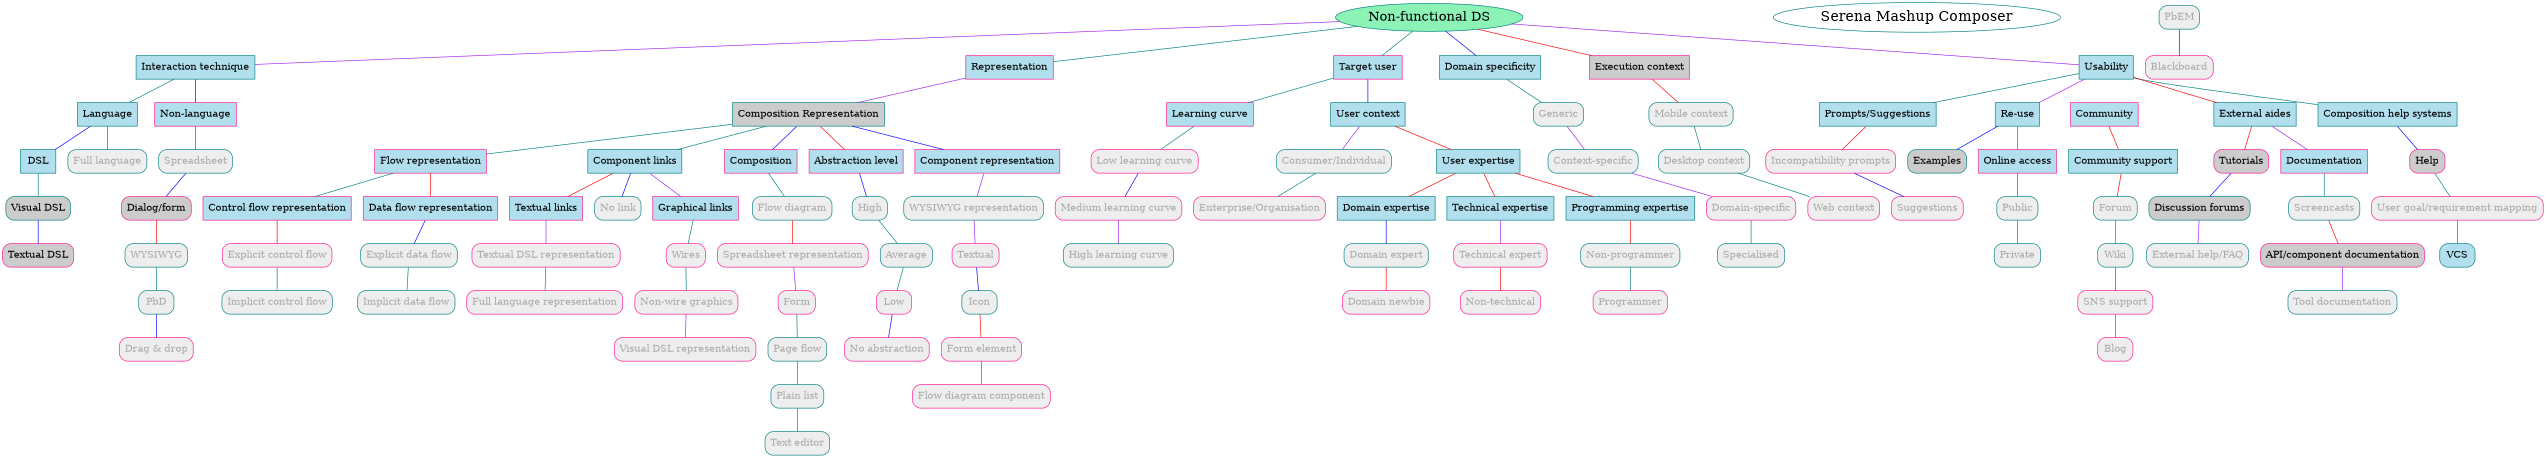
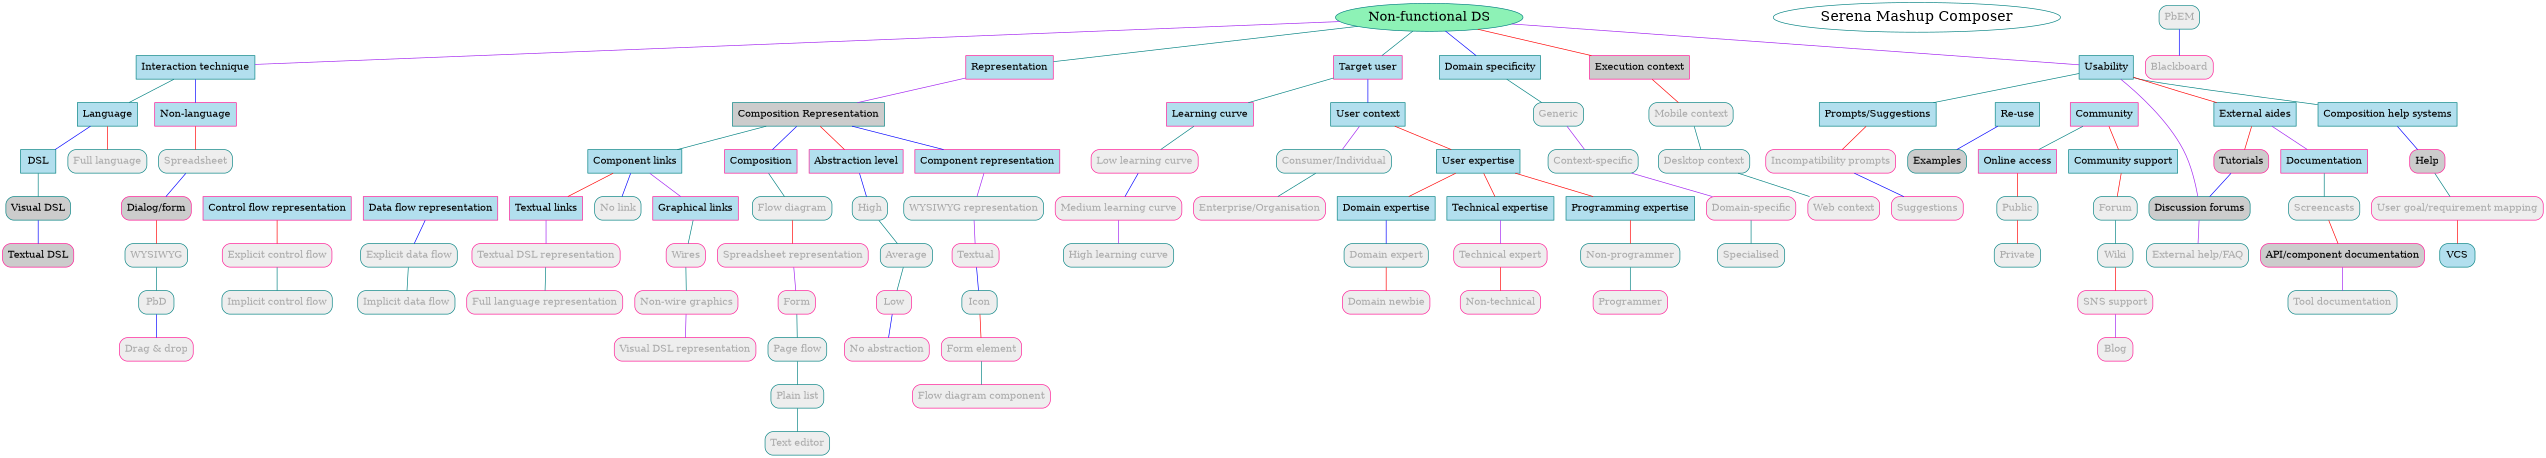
(2062, 91) -> (2171, 131)
(2017, 138) -> (2061, 138)
(431, 161) -> none
